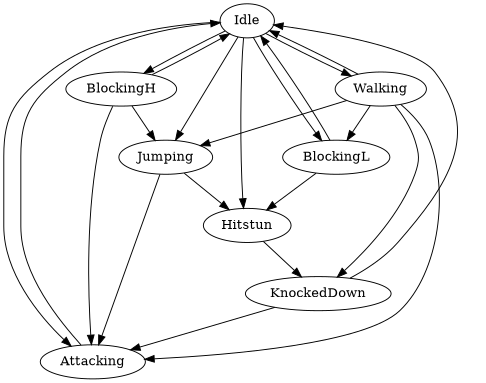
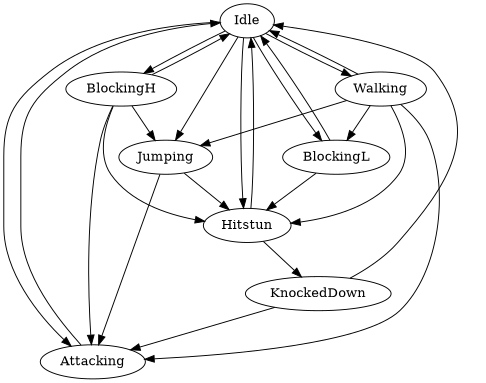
none -> (254, 136)
none -> (120, 185)
(406, 195) -> (385, 189)
